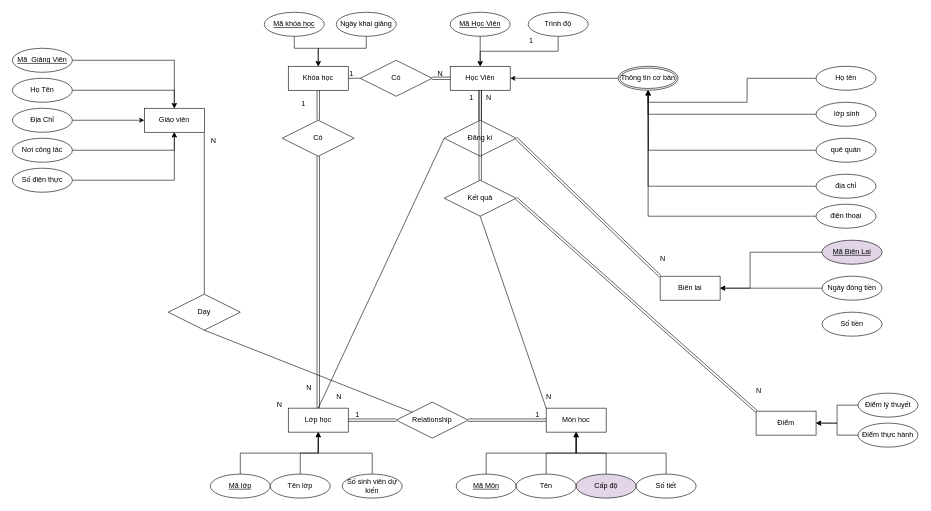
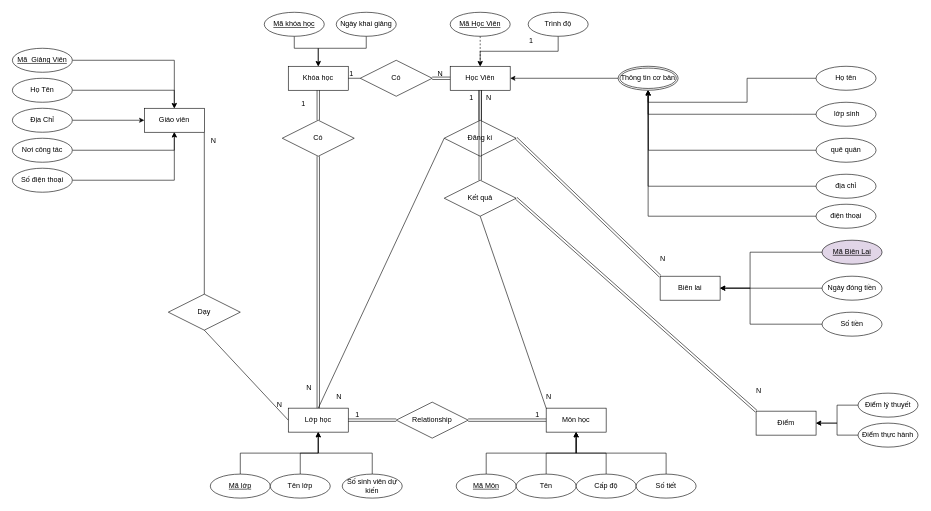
(480, 42) -> (480, 42)
(42, 180) -> (42, 180)
none -> (769, 324)
(308, 371) -> (246, 375)
(606, 486) -> (606, 486)
